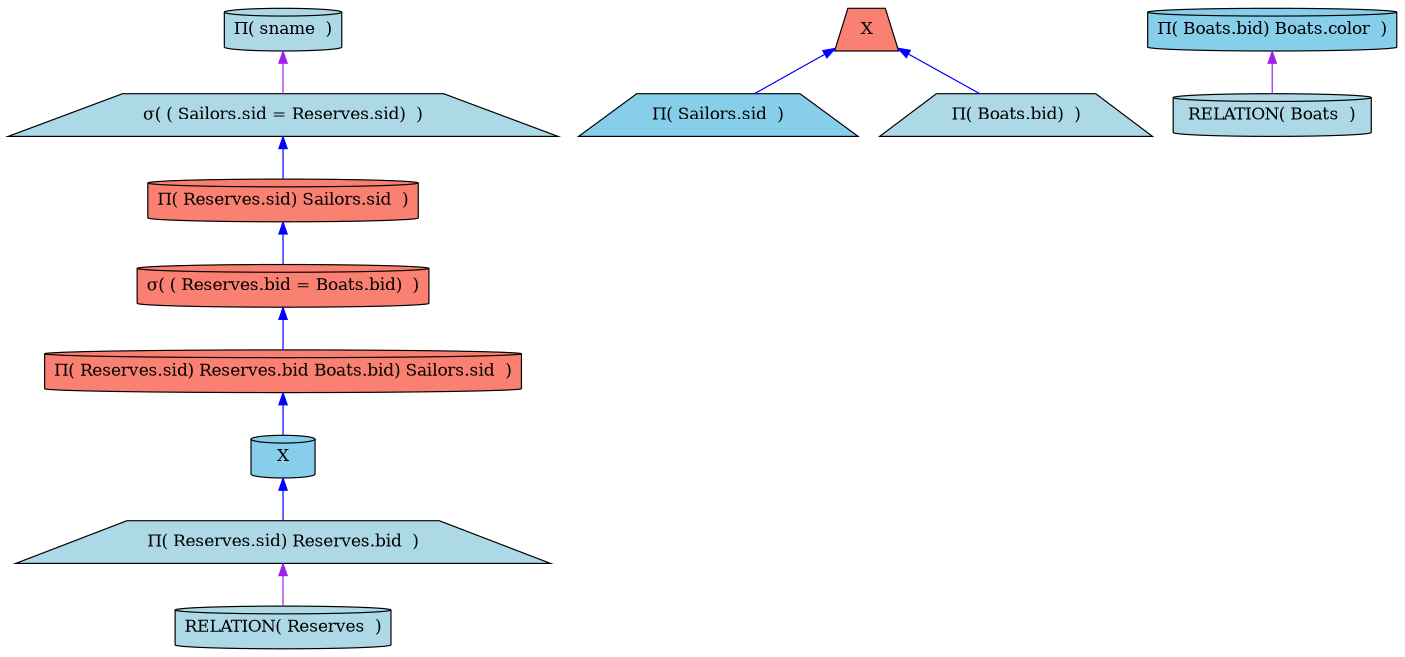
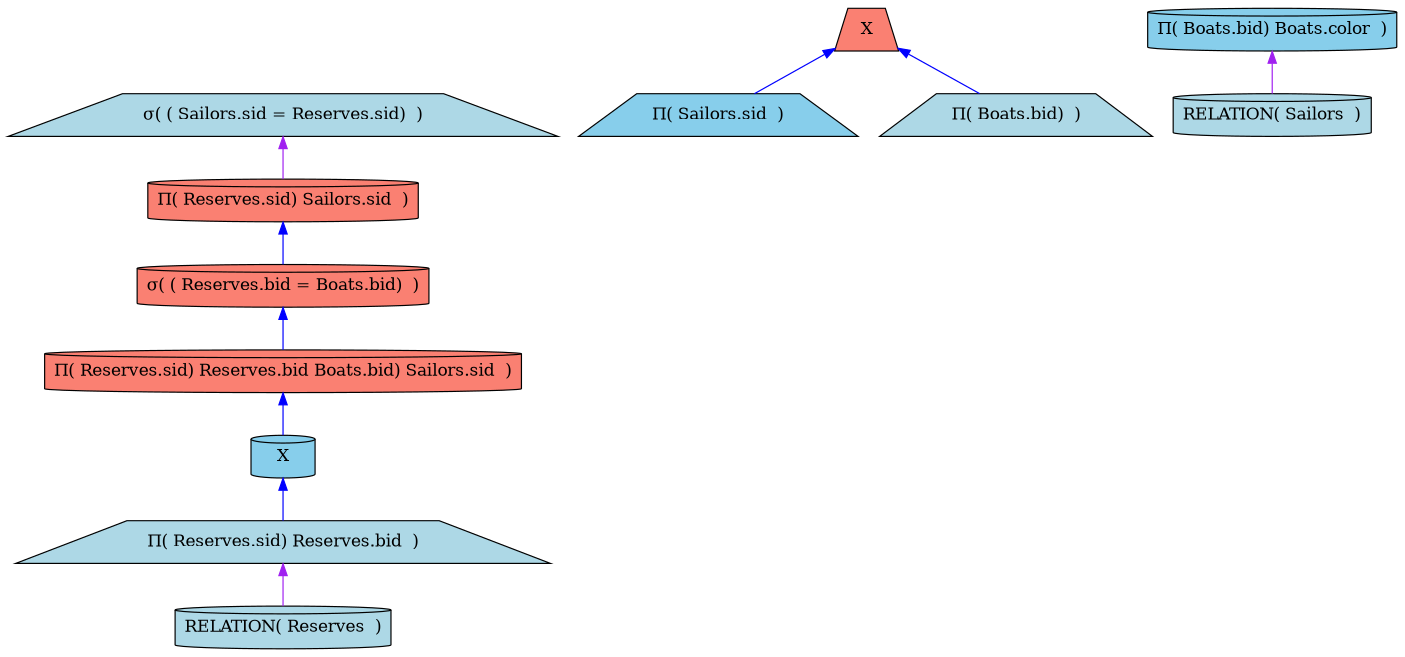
(283, 30) -> none
(1272, 115) -> (1272, 115)
(283, 164) -> (283, 164)
